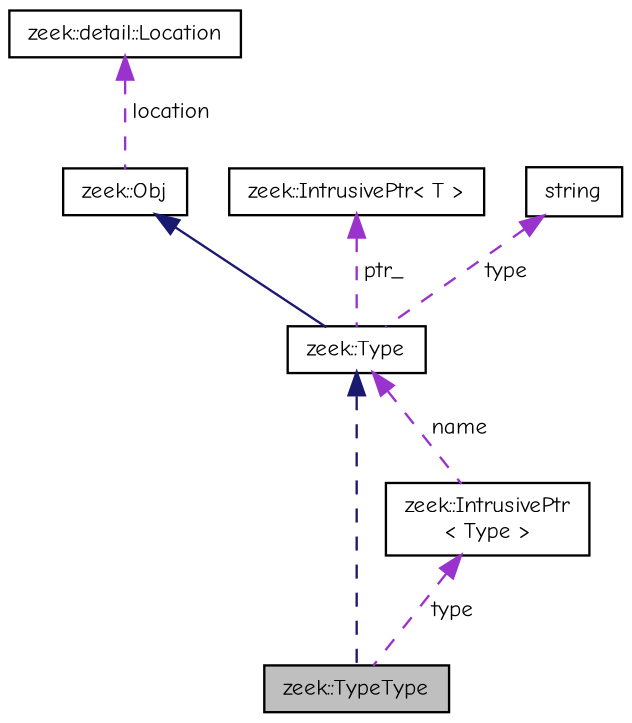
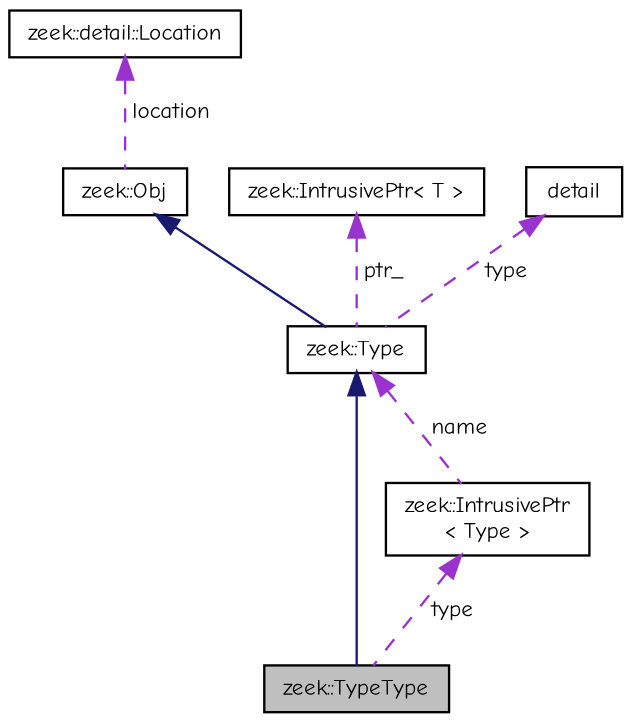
(574, 192) -> (574, 192)
(357, 531) -> (357, 531)
